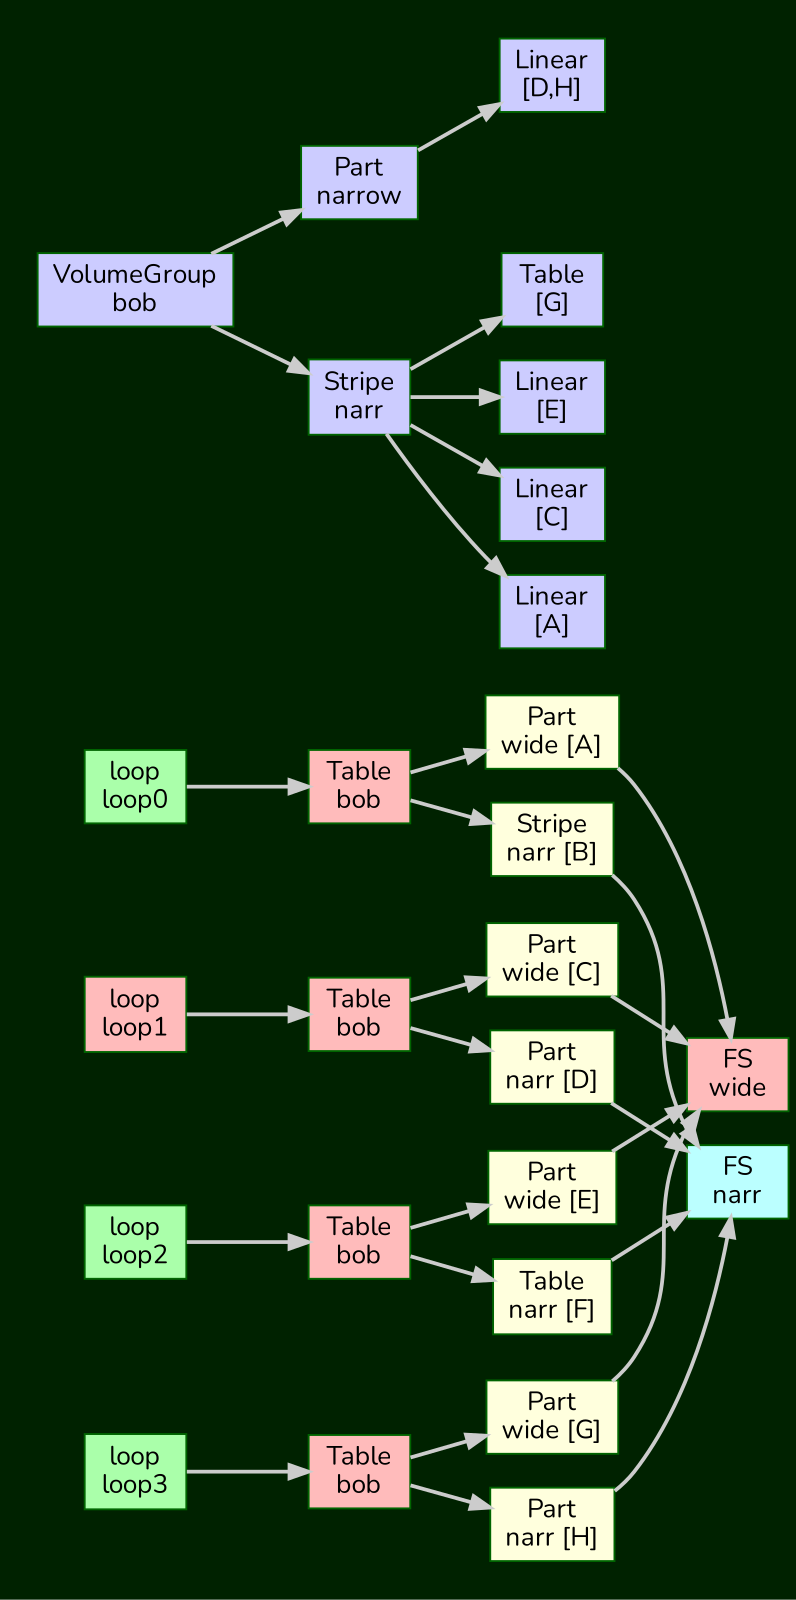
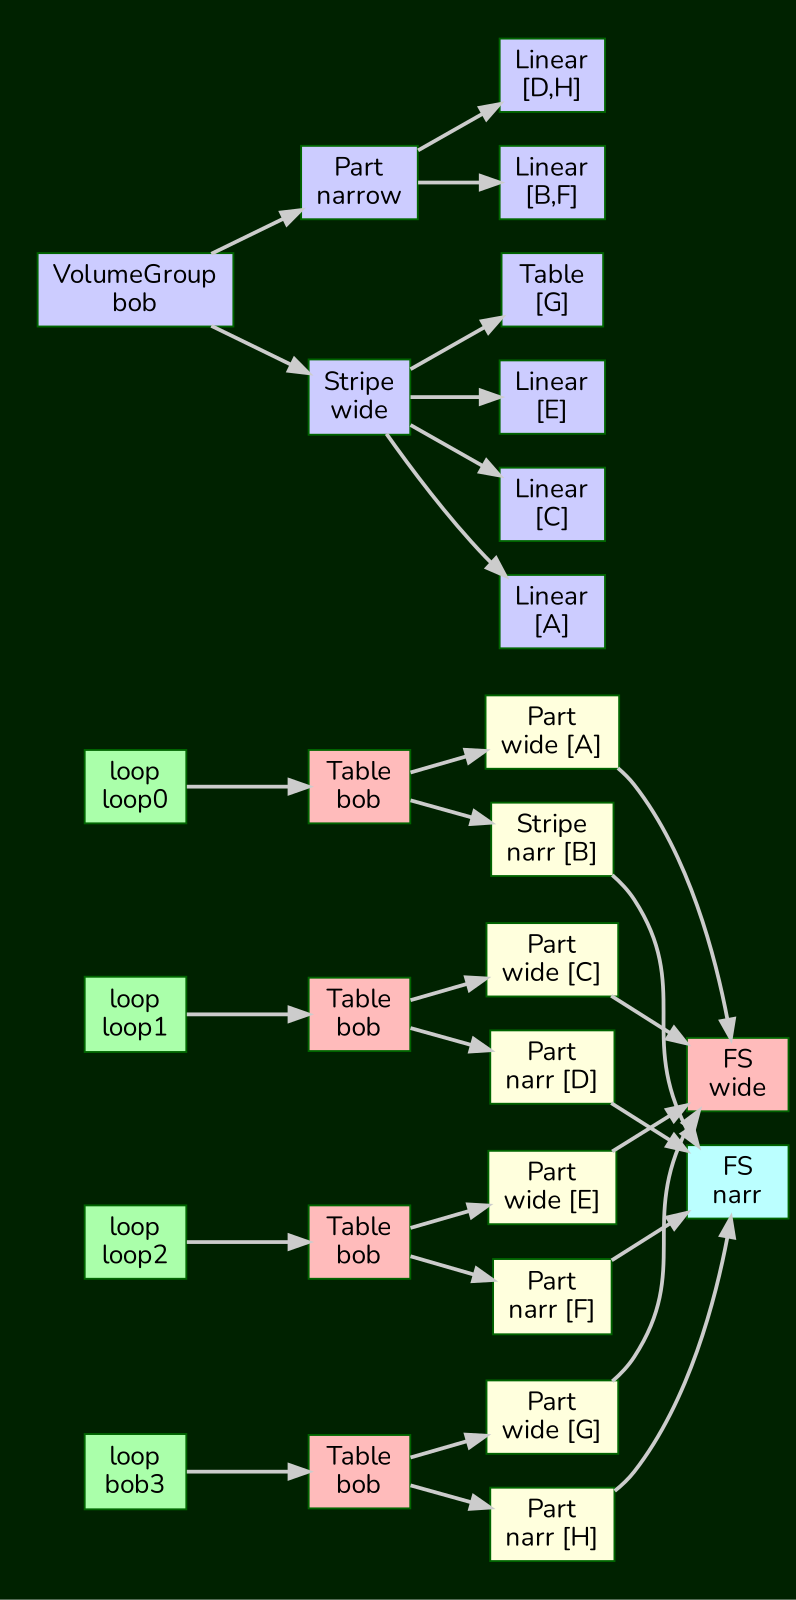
none -> (552, 183)
(359, 397) -> (359, 397)
(136, 1014) -> (136, 1014)
(552, 1297) -> (552, 1297)
(136, 1472) -> (136, 1472)
